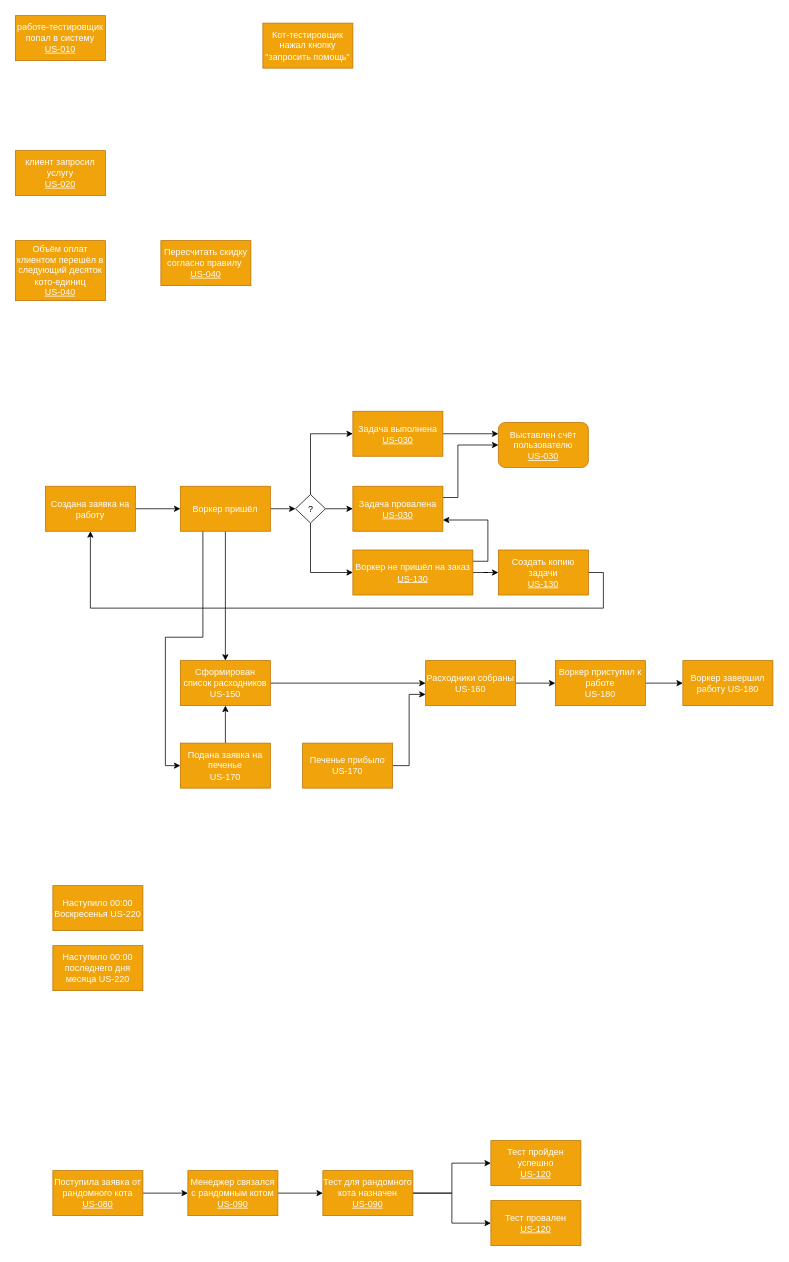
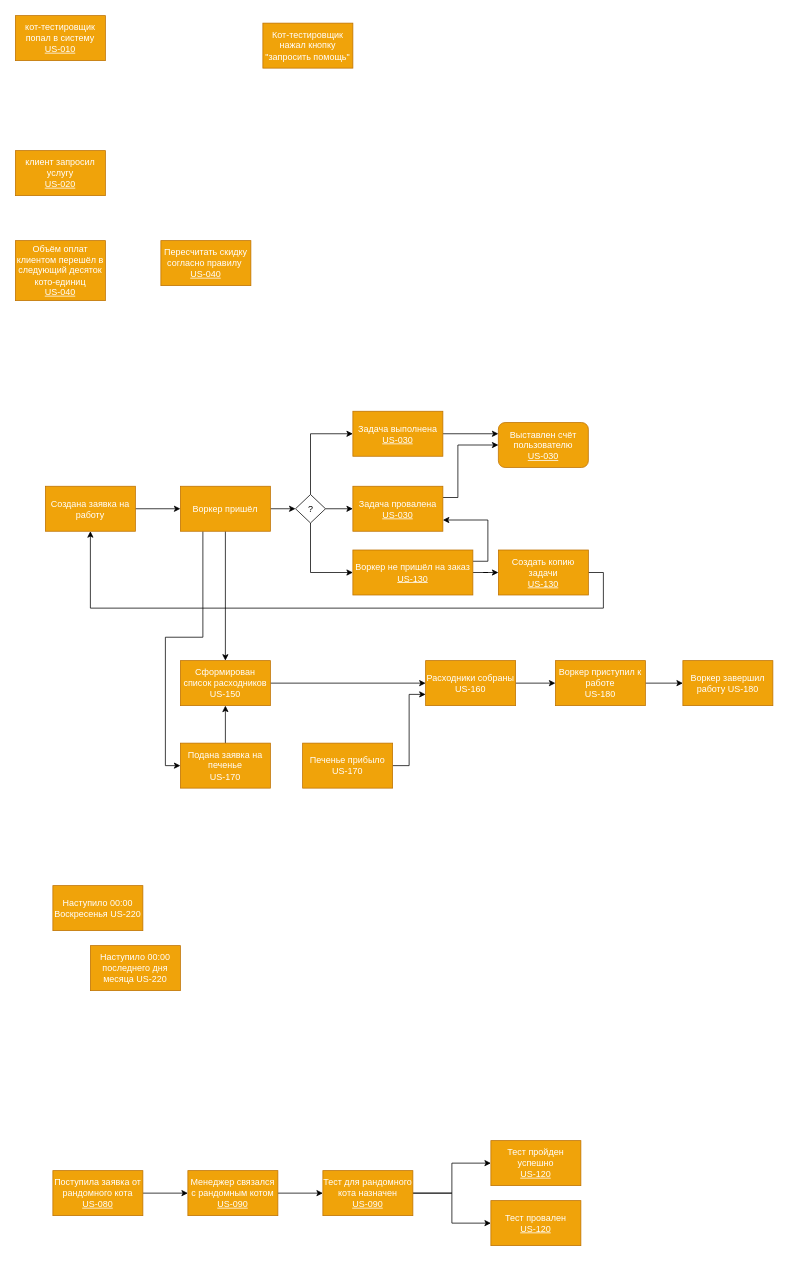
(60, 38) -> (60, 38)
(98, 968) -> (135, 968)
